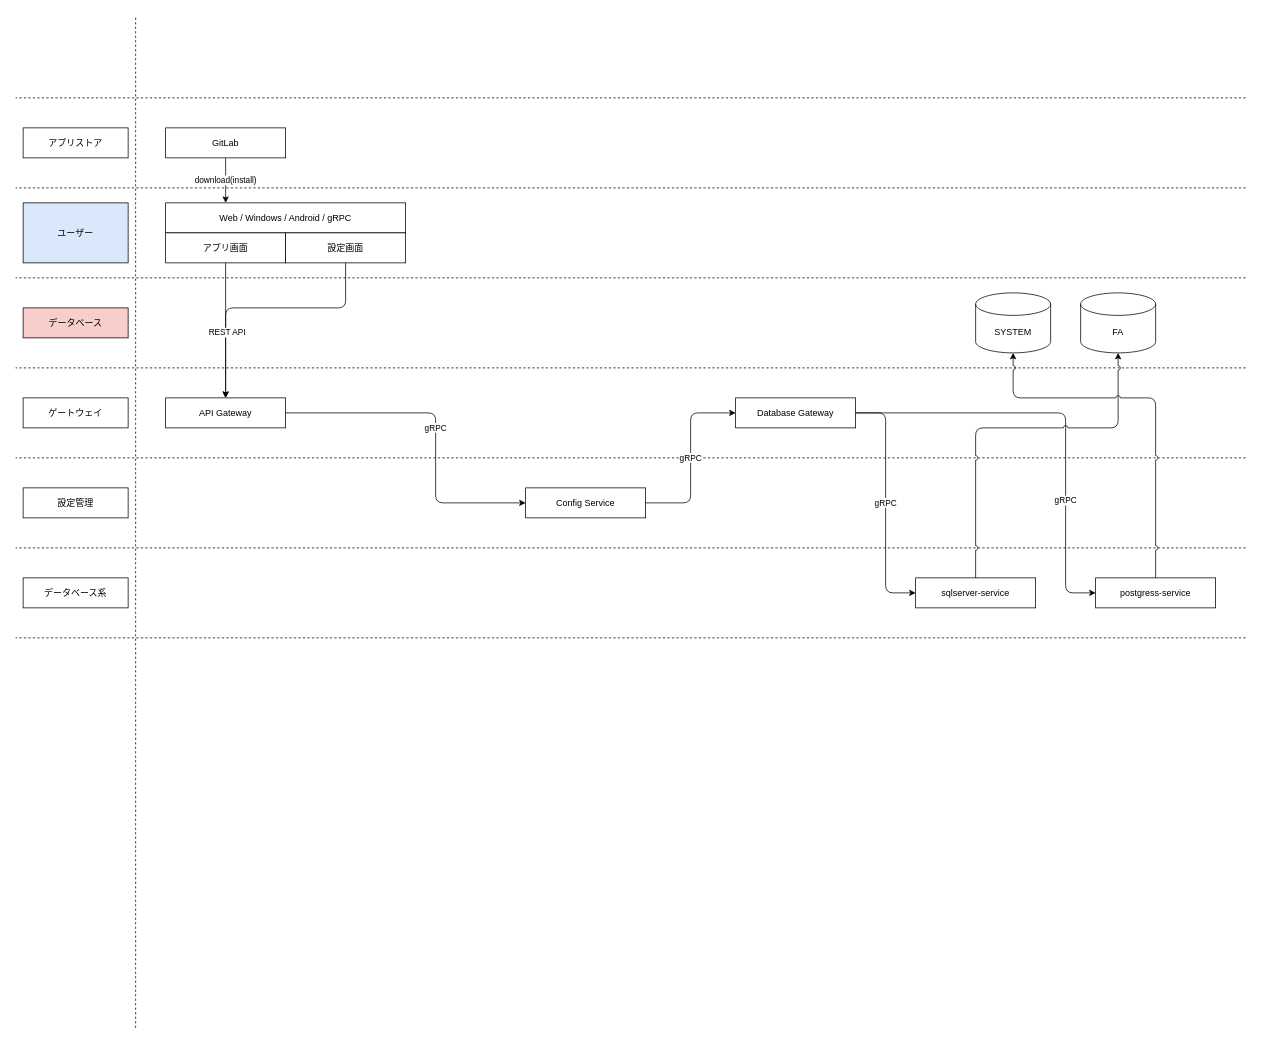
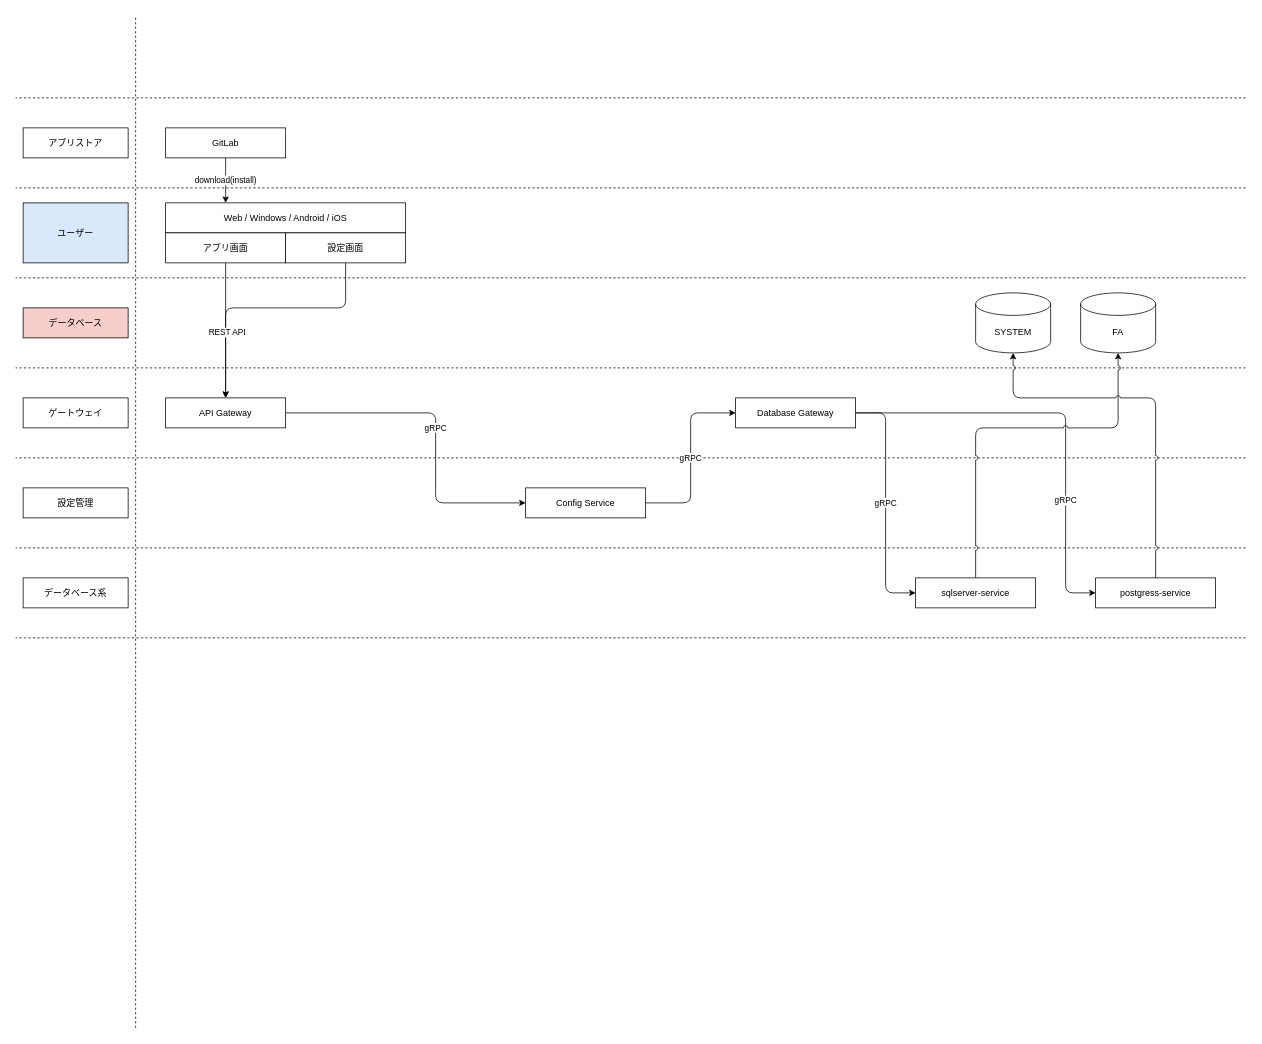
(285, 218) -> (285, 218)
